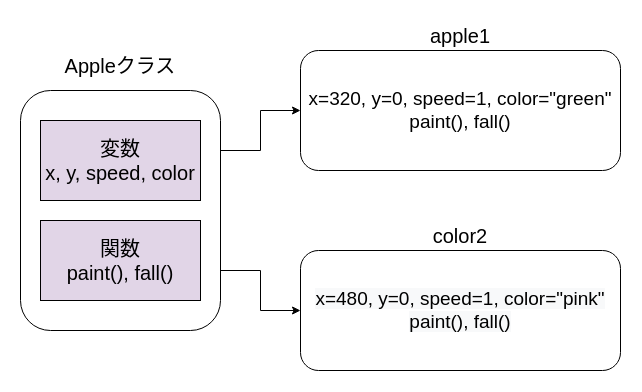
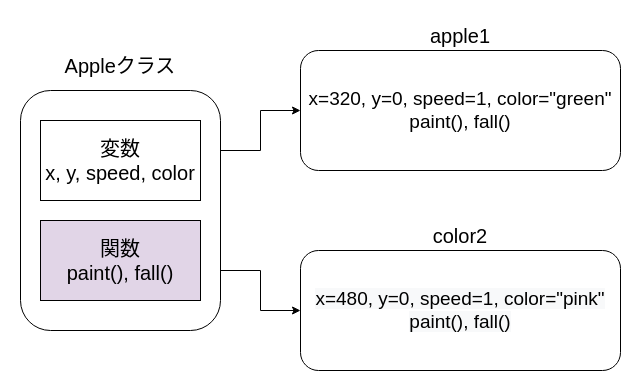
(121, 161) -> (121, 161)
